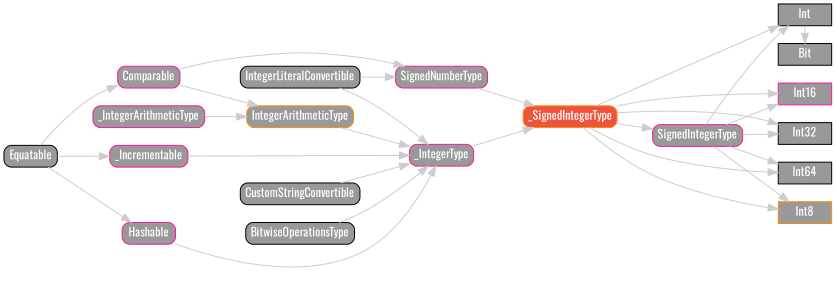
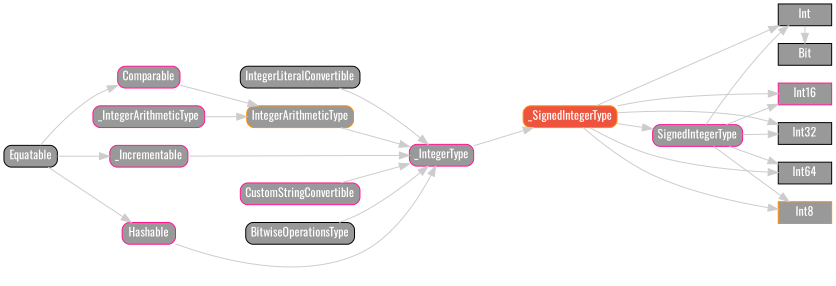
(442, 77) -> none
(300, 194) -> (300, 194)
